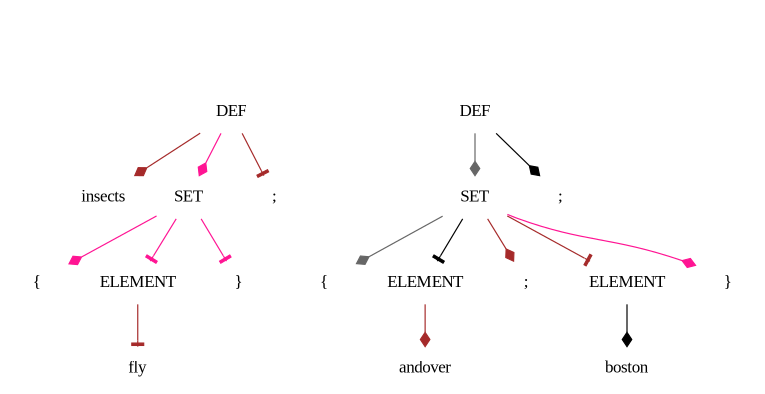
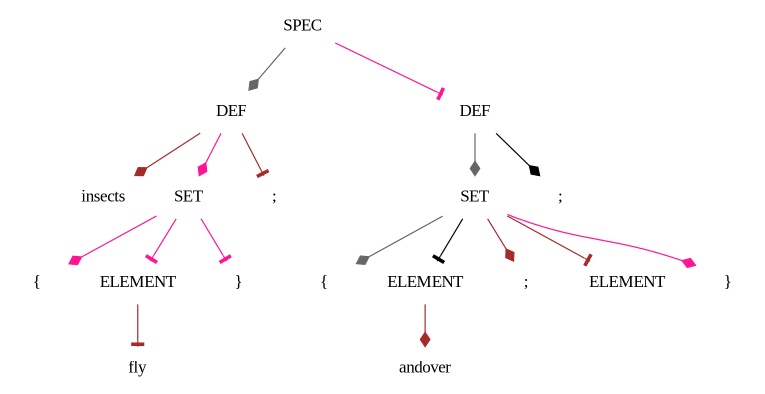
none -> (303, 26)
(627, 368) -> none
